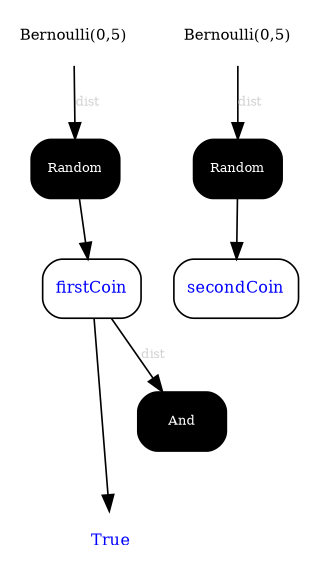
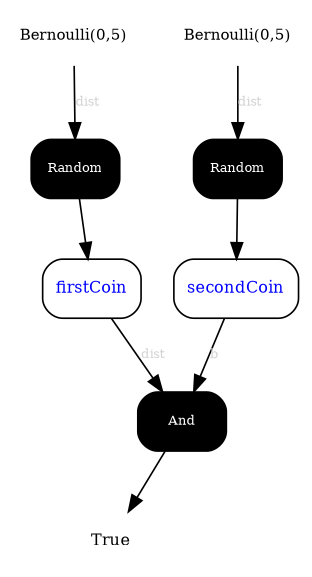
none -> (212, 348)
(101, 406) -> (151, 475)
(112, 541) -> (112, 541)
